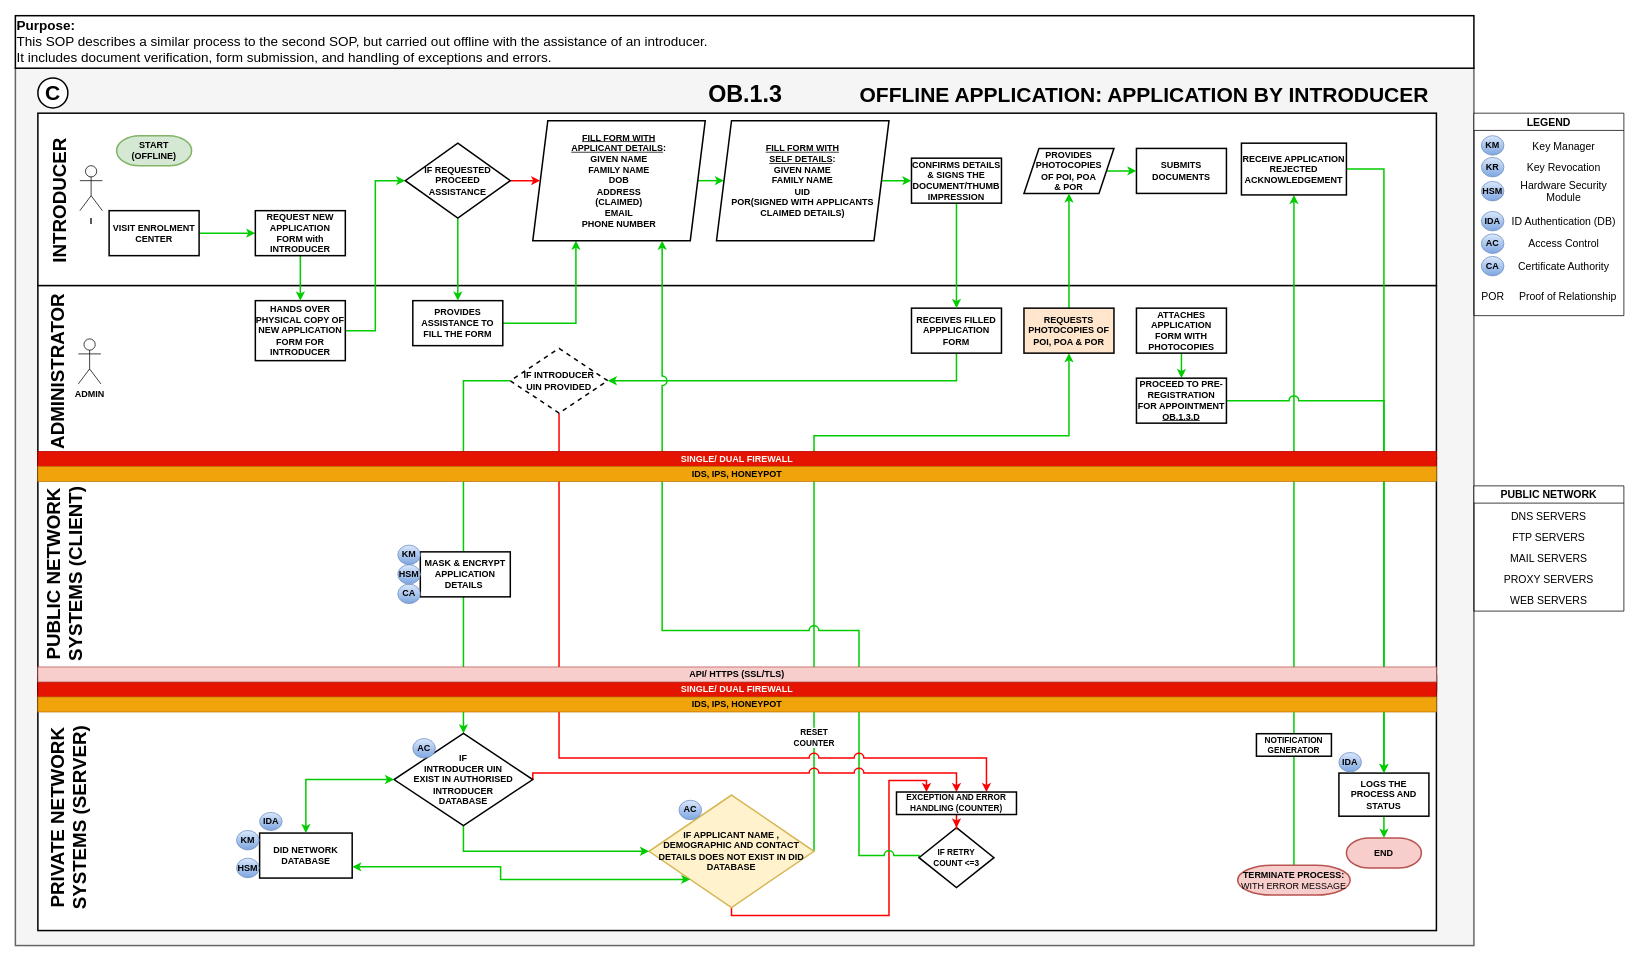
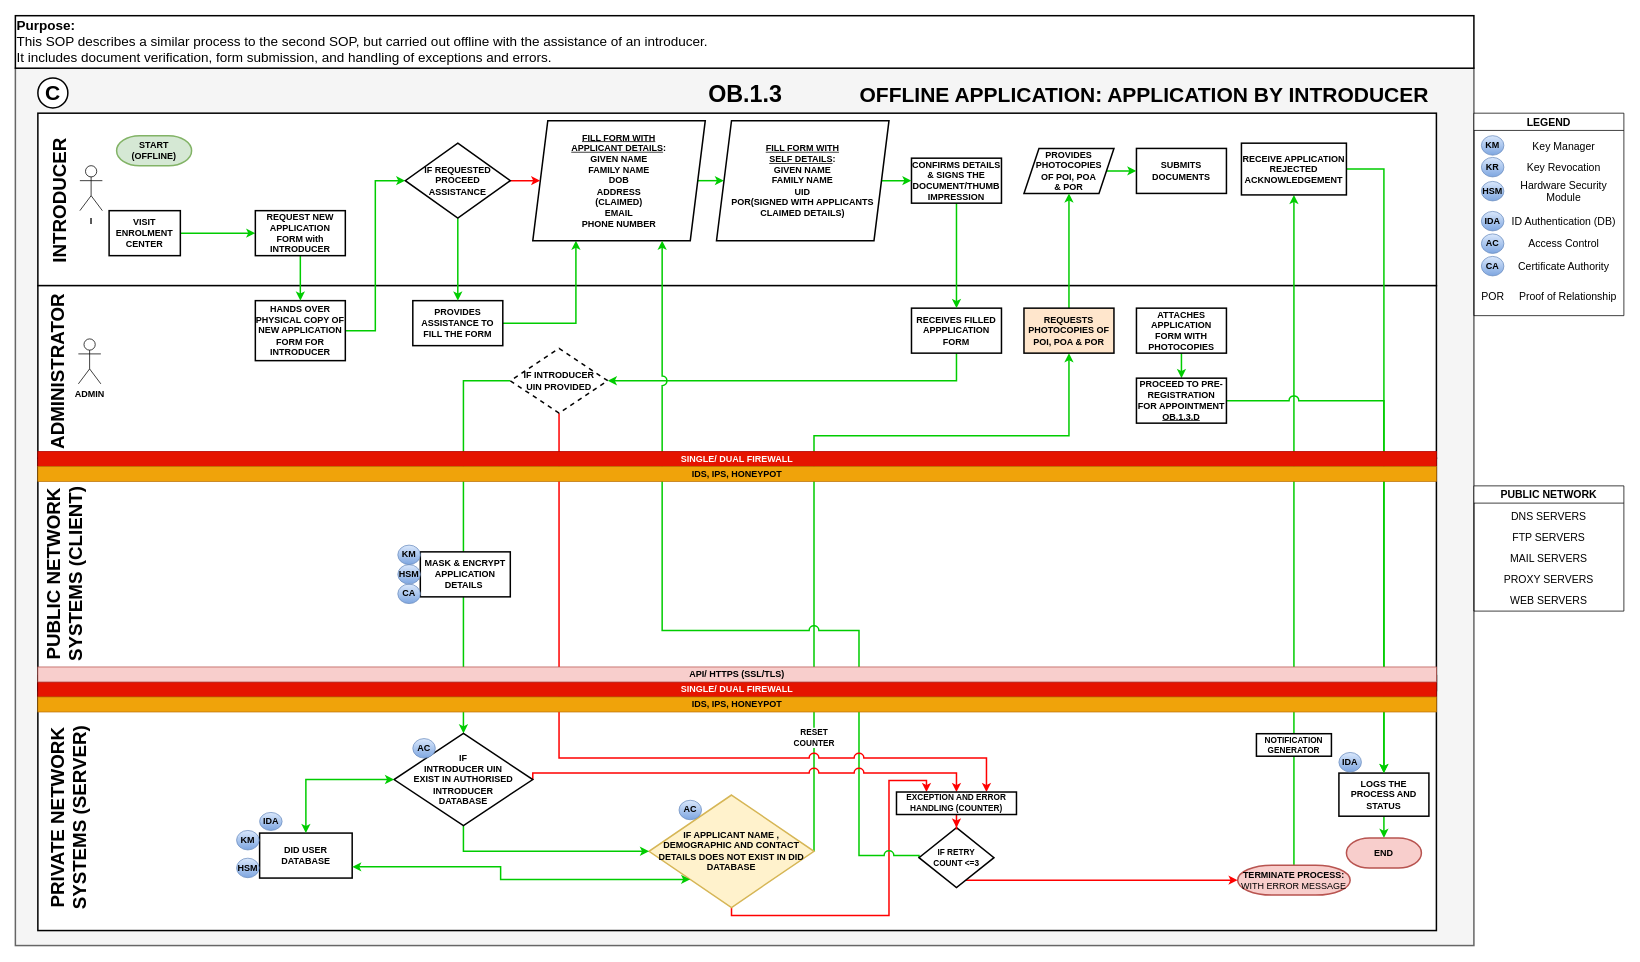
(154, 233) -> (145, 233)
(306, 855) -> (306, 855)
none -> (1098, 880)
